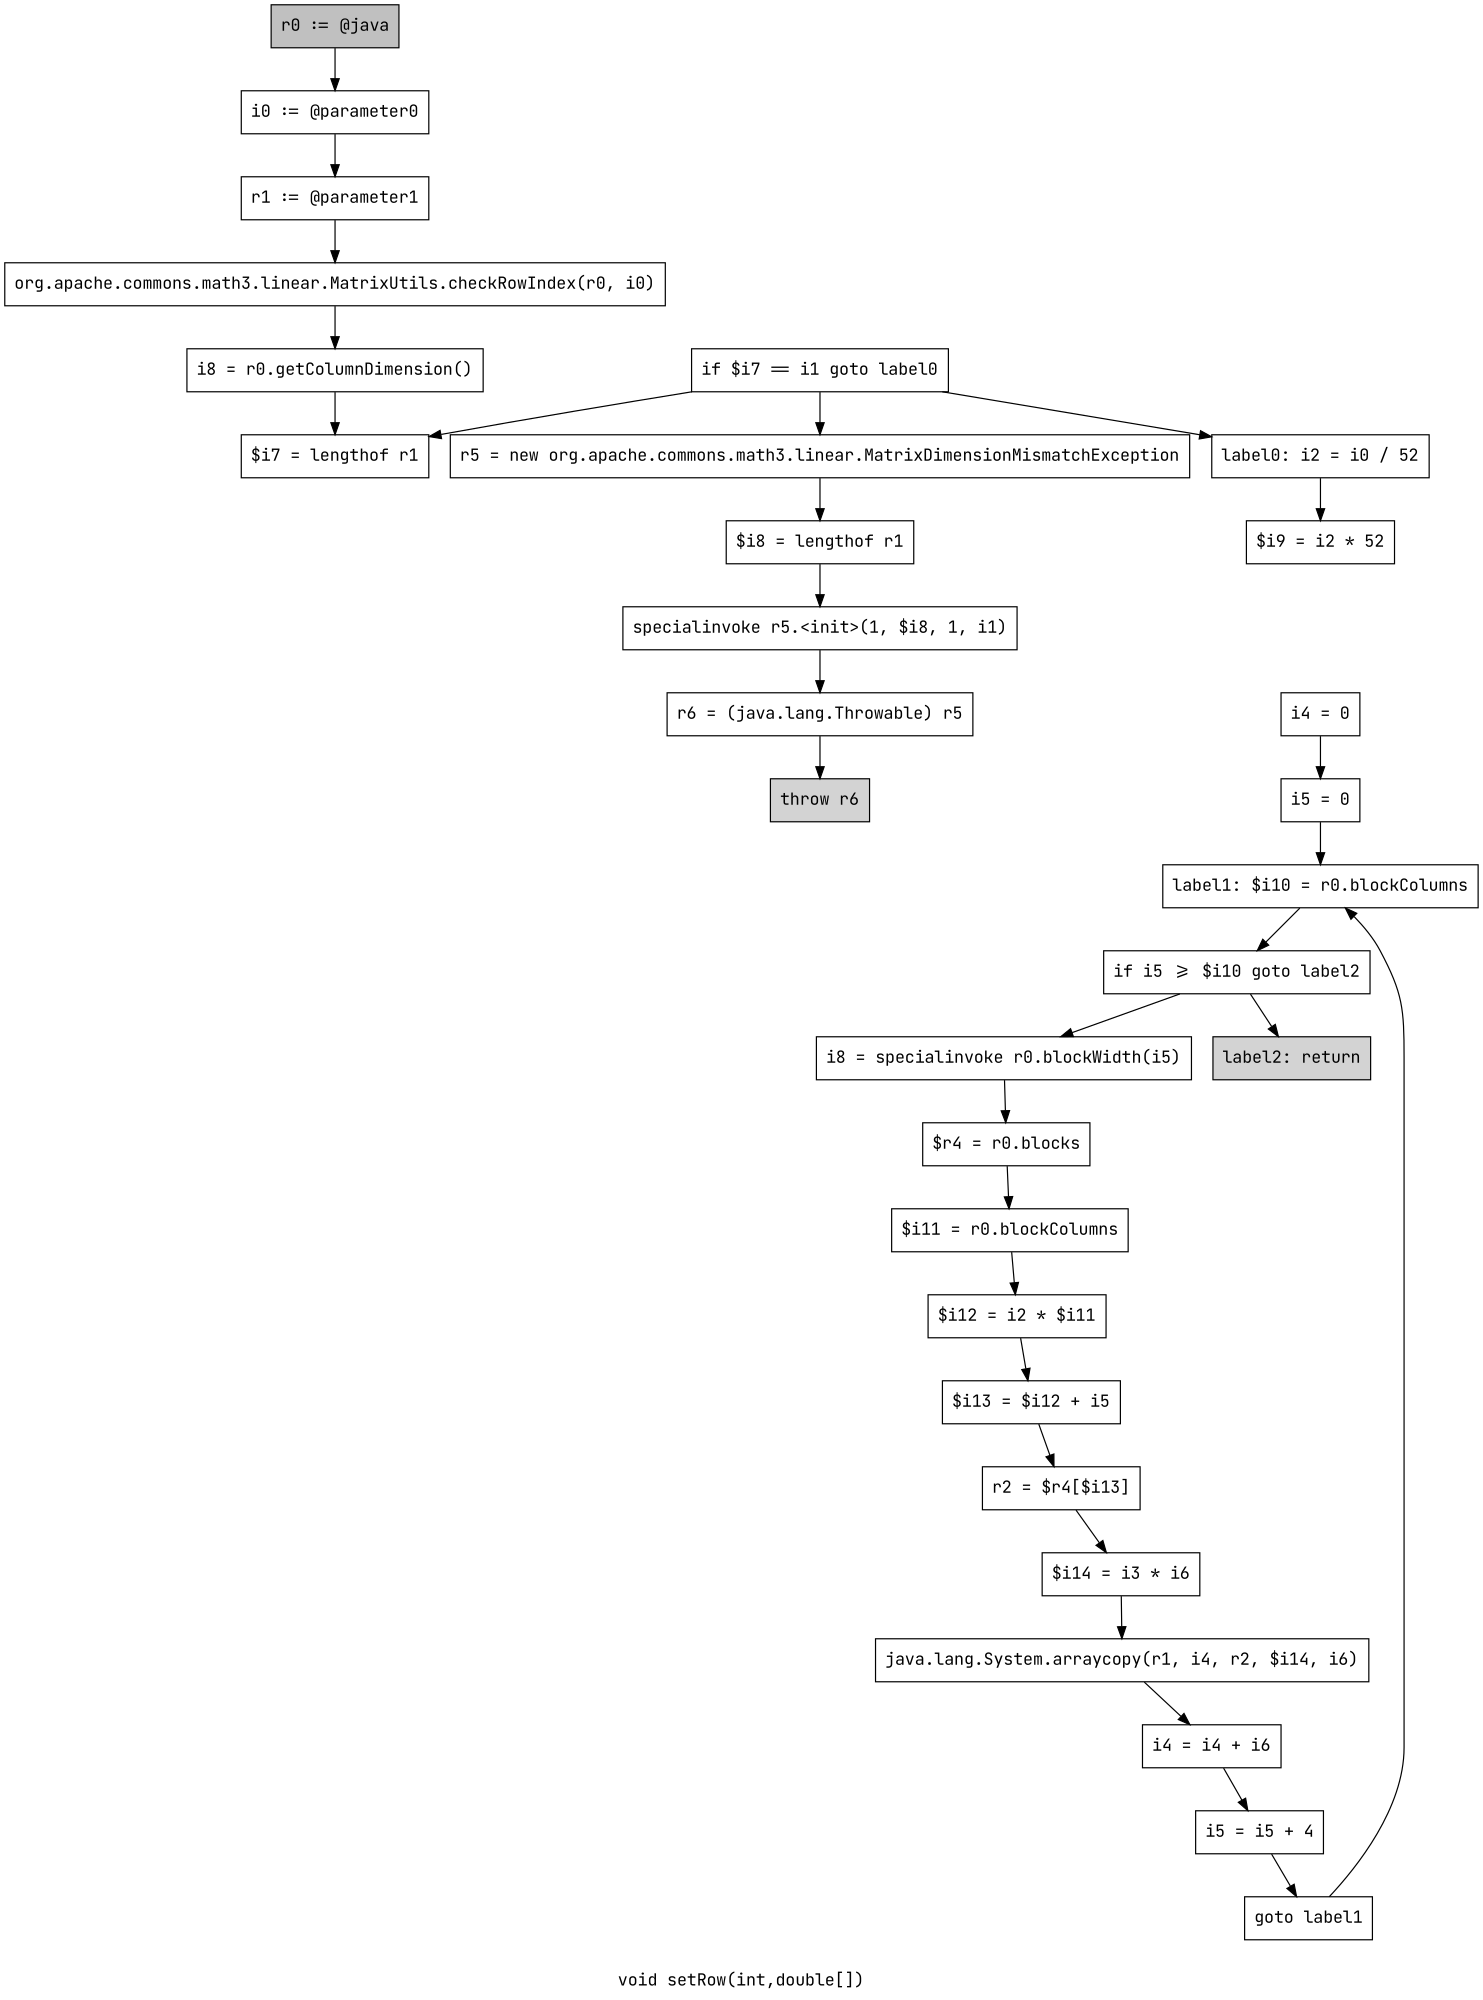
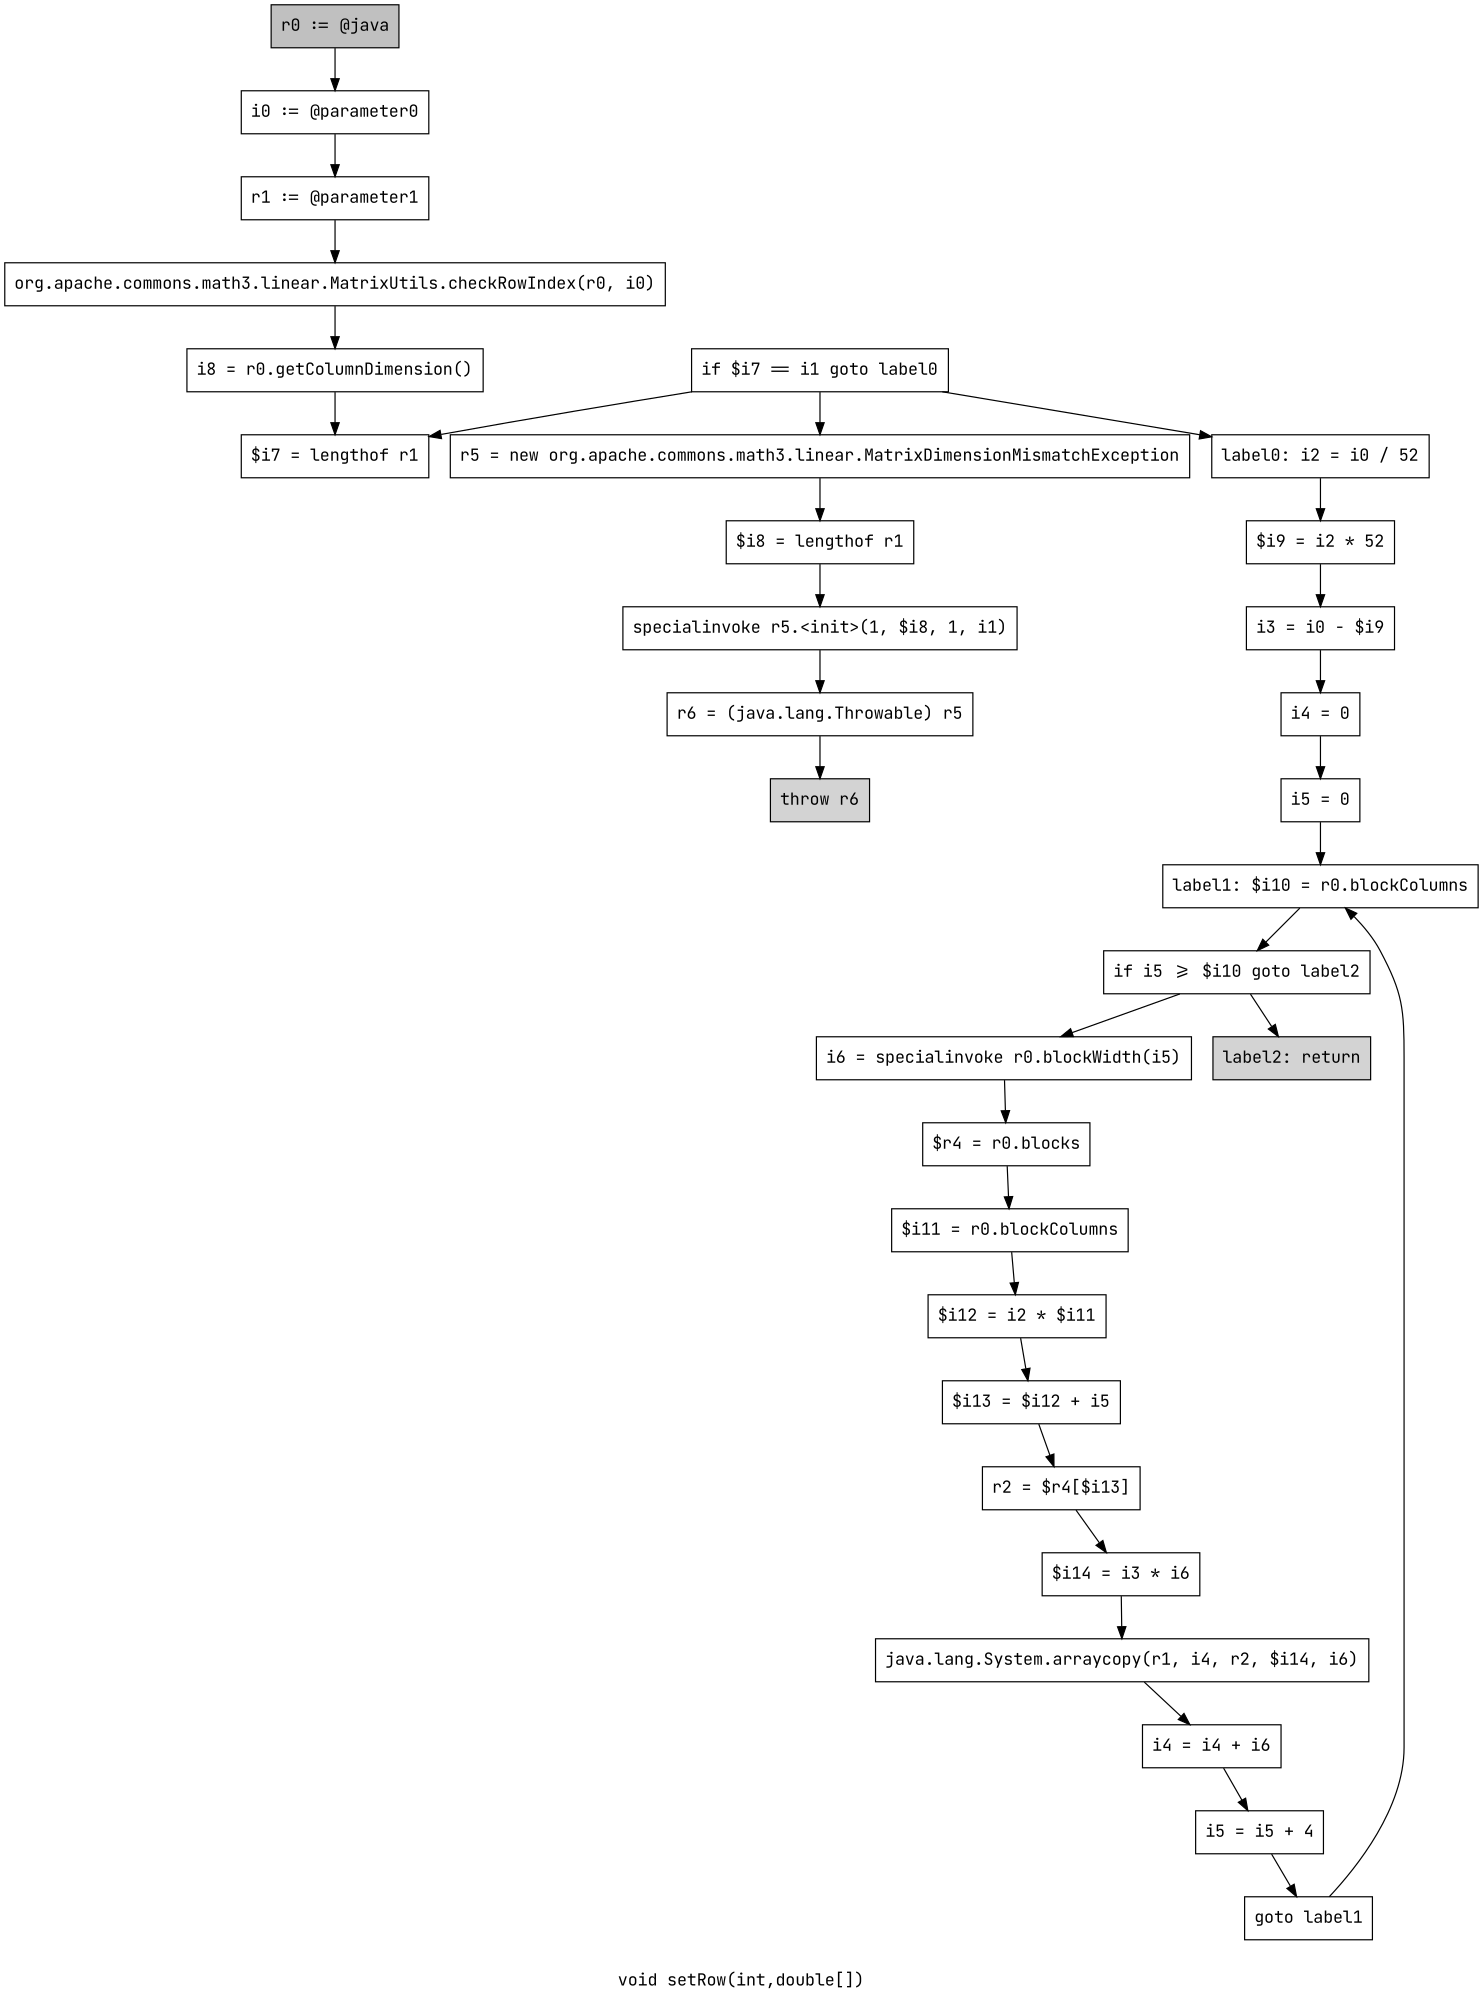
none -> (1320, 628)
(1004, 1058) -> (1004, 1058)
